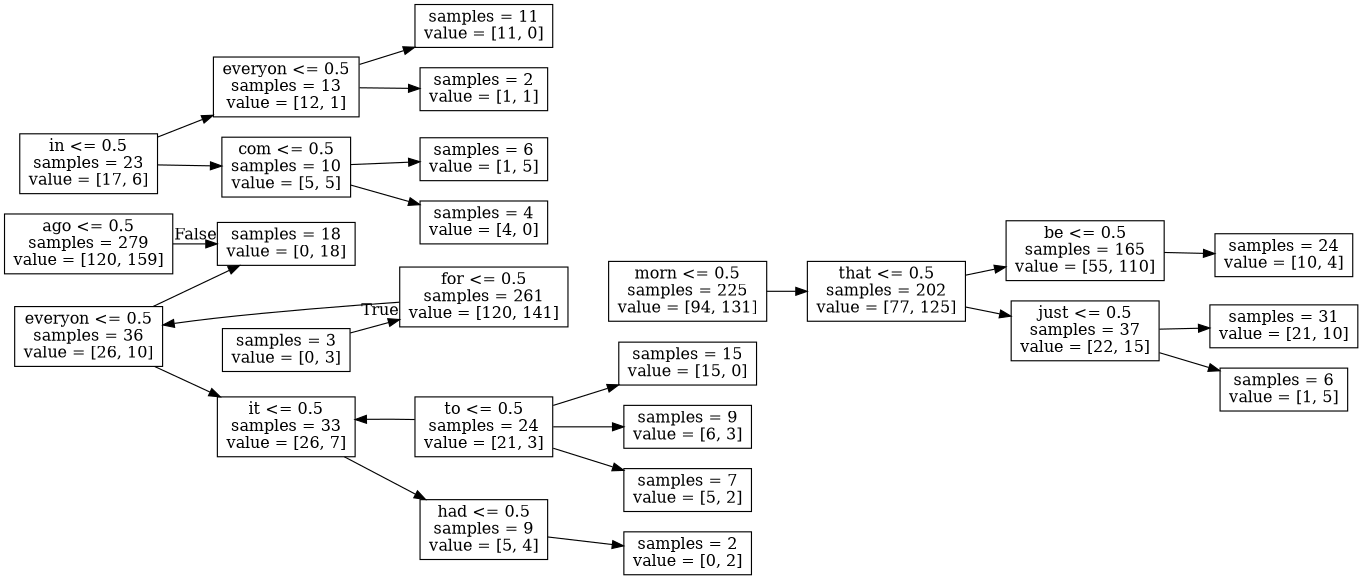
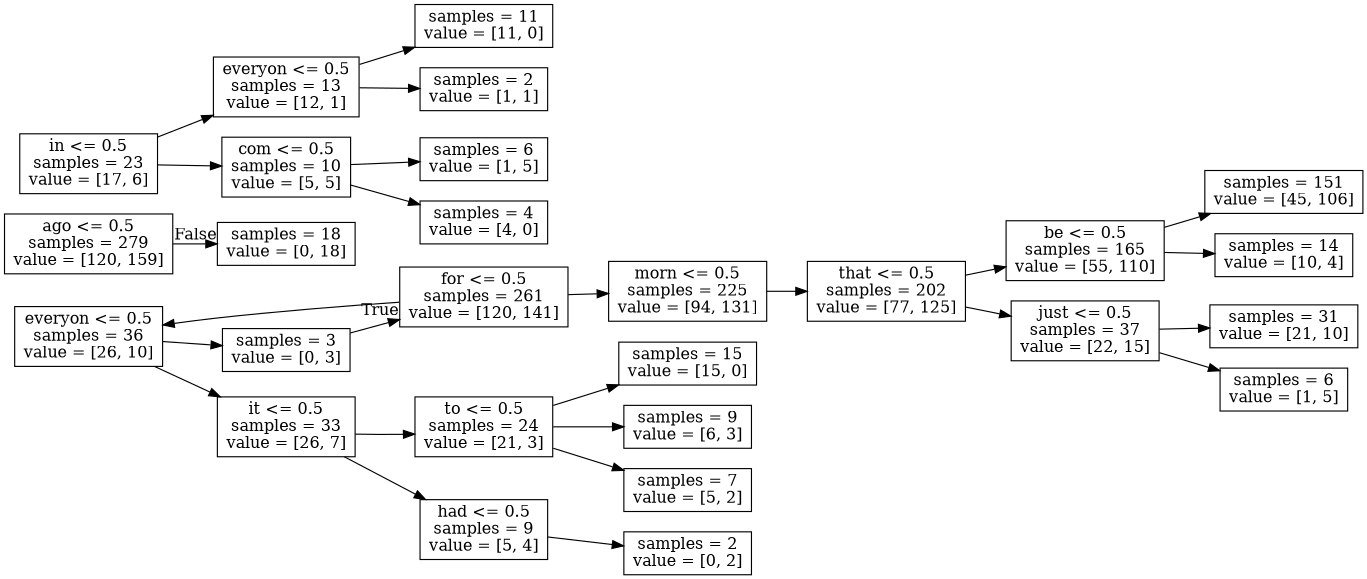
none -> (1284, 192)
(1284, 255) -> (1284, 255)
(191, 288) -> (187, 343)
none -> (582, 294)
(391, 419) -> (379, 434)
